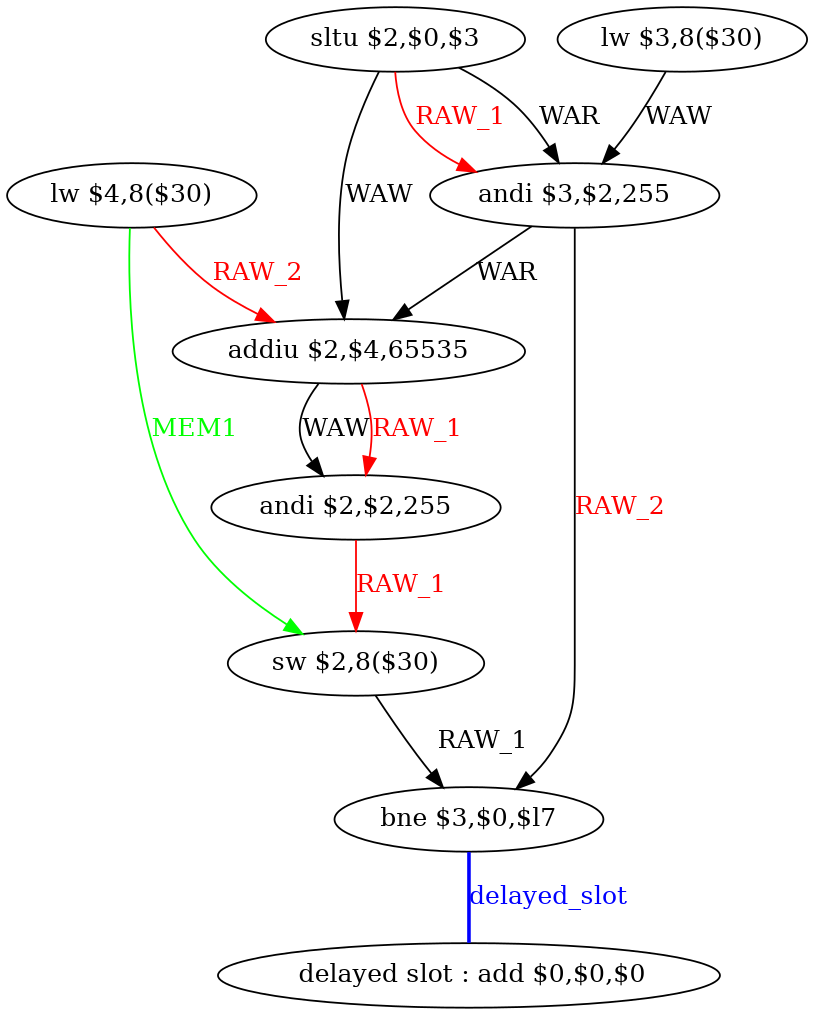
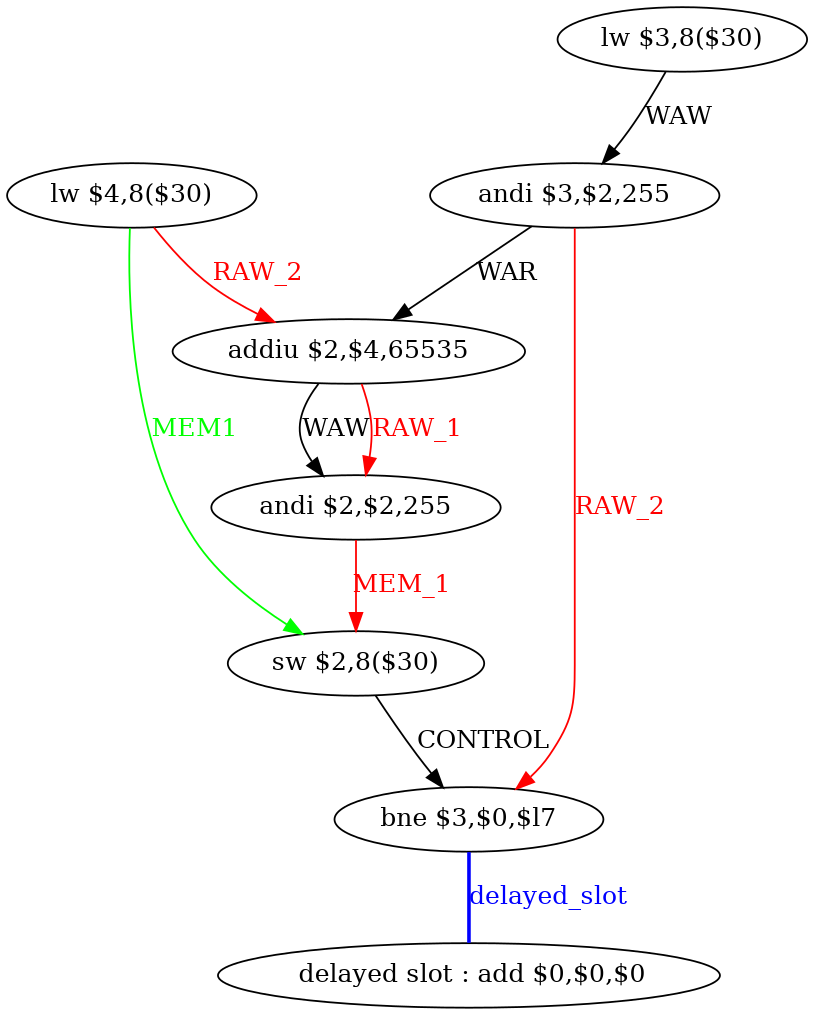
(395, 39) -> none
(575, 509) -> (575, 509)
(402, 585) -> (402, 585)
(483, 741) -> (483, 741)
